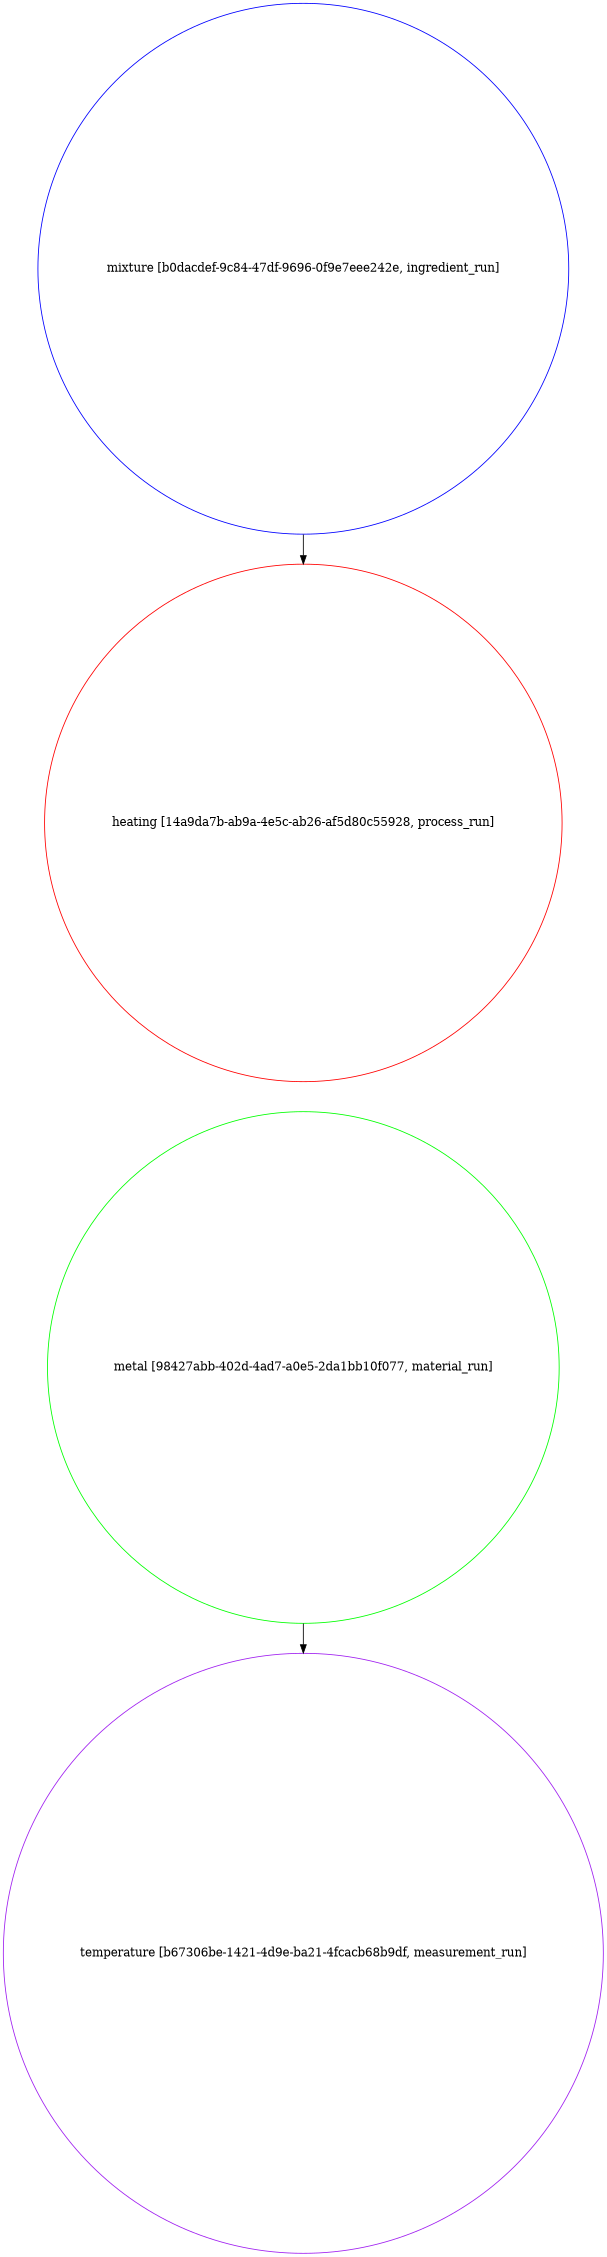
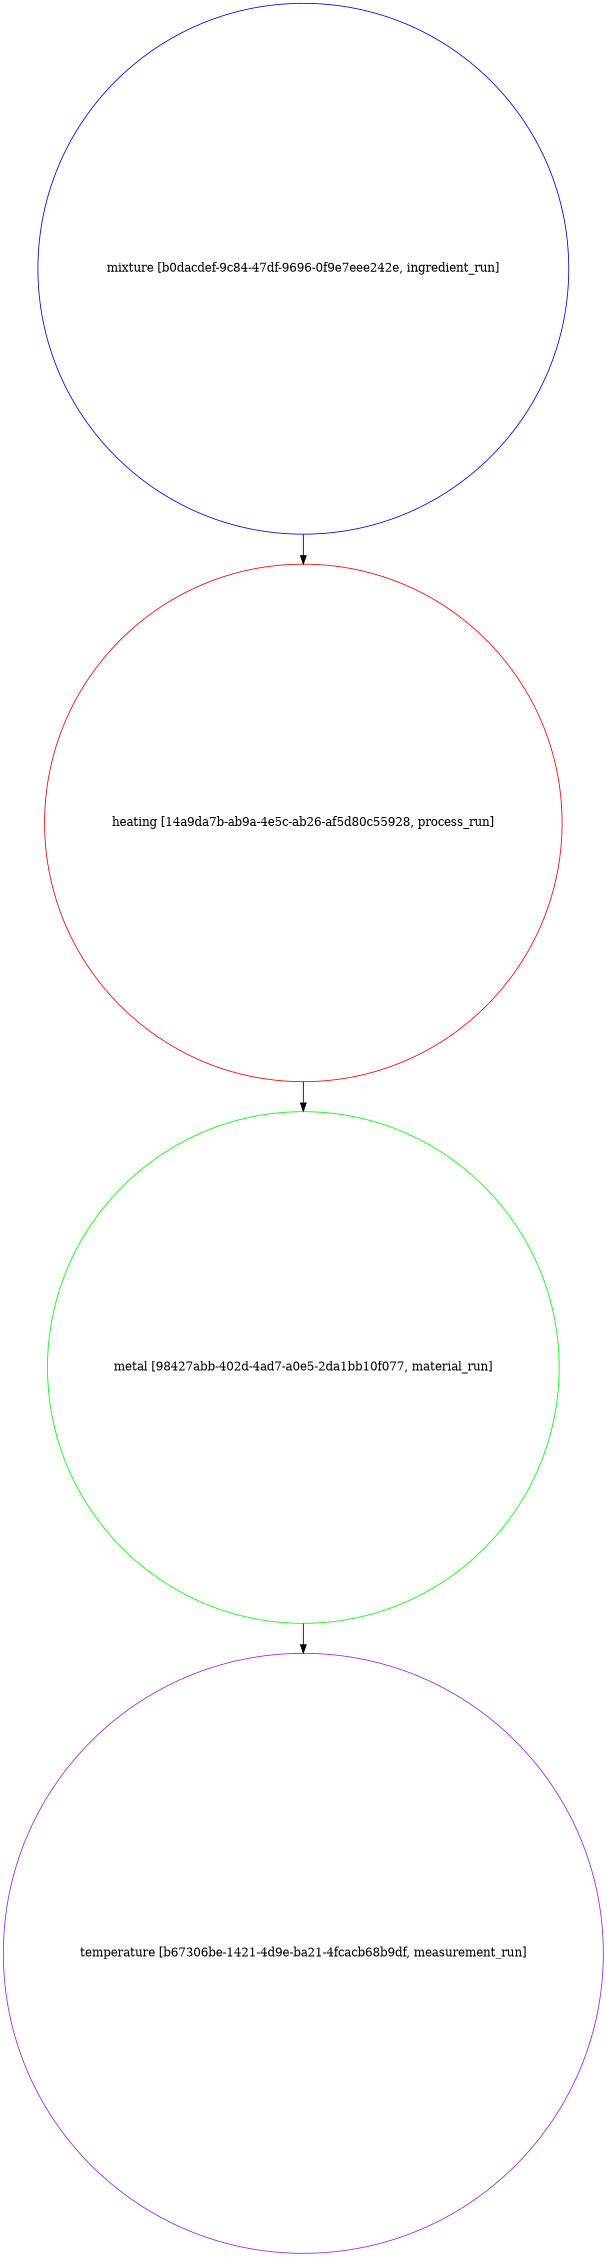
none -> (303, 1092)
